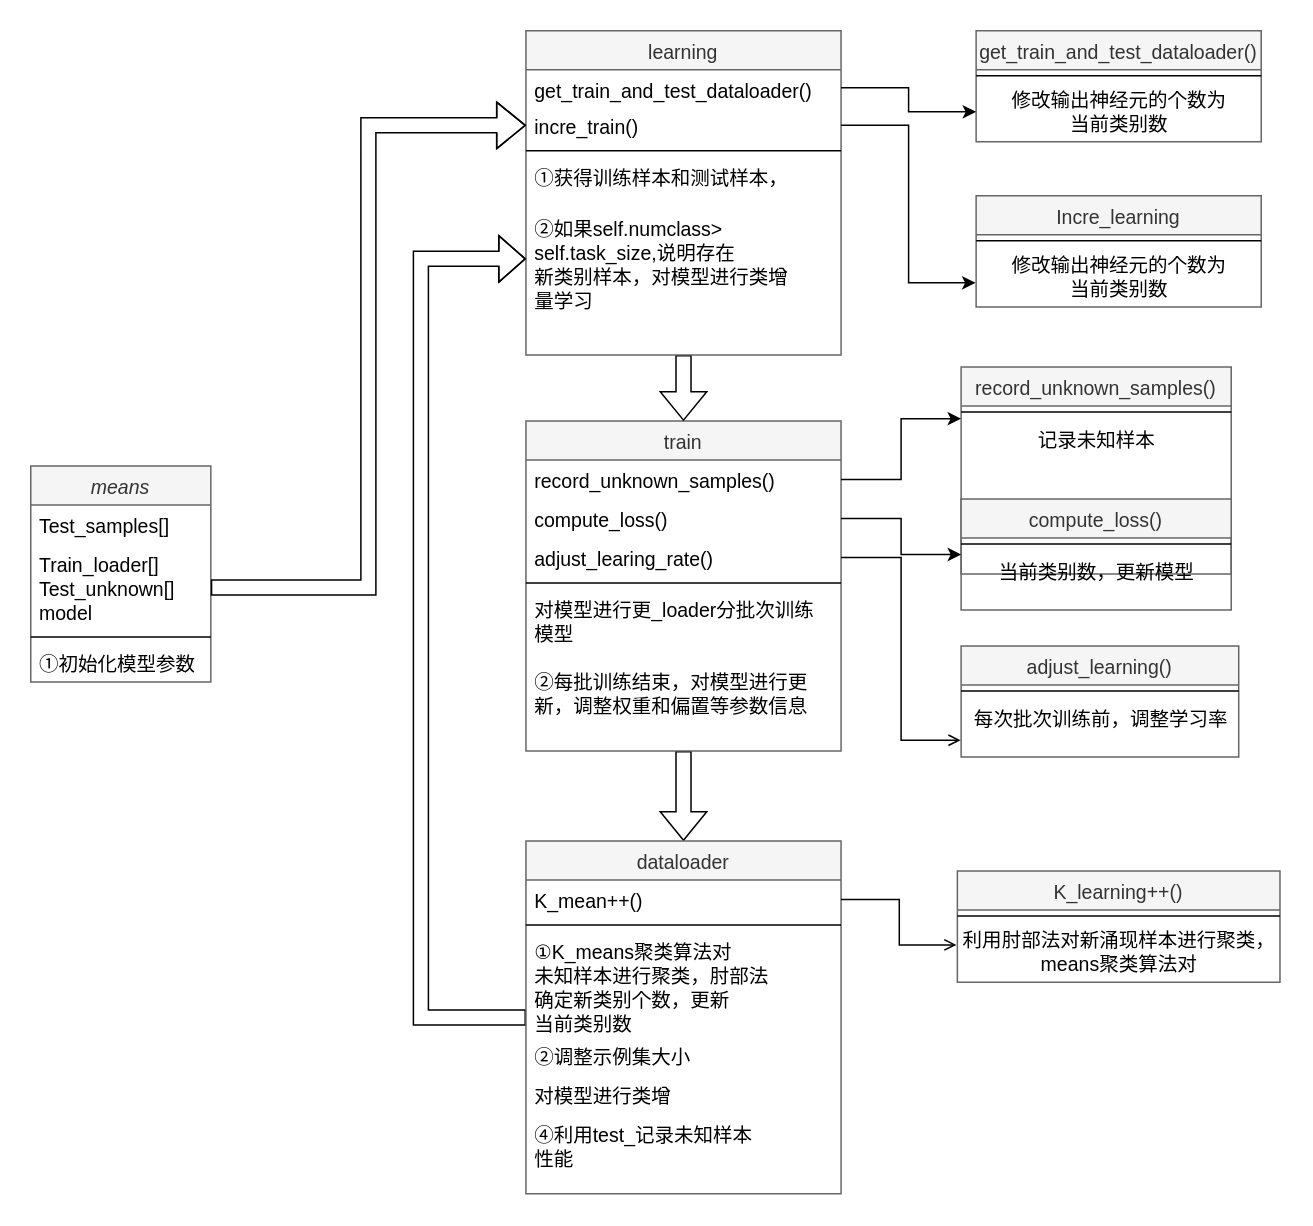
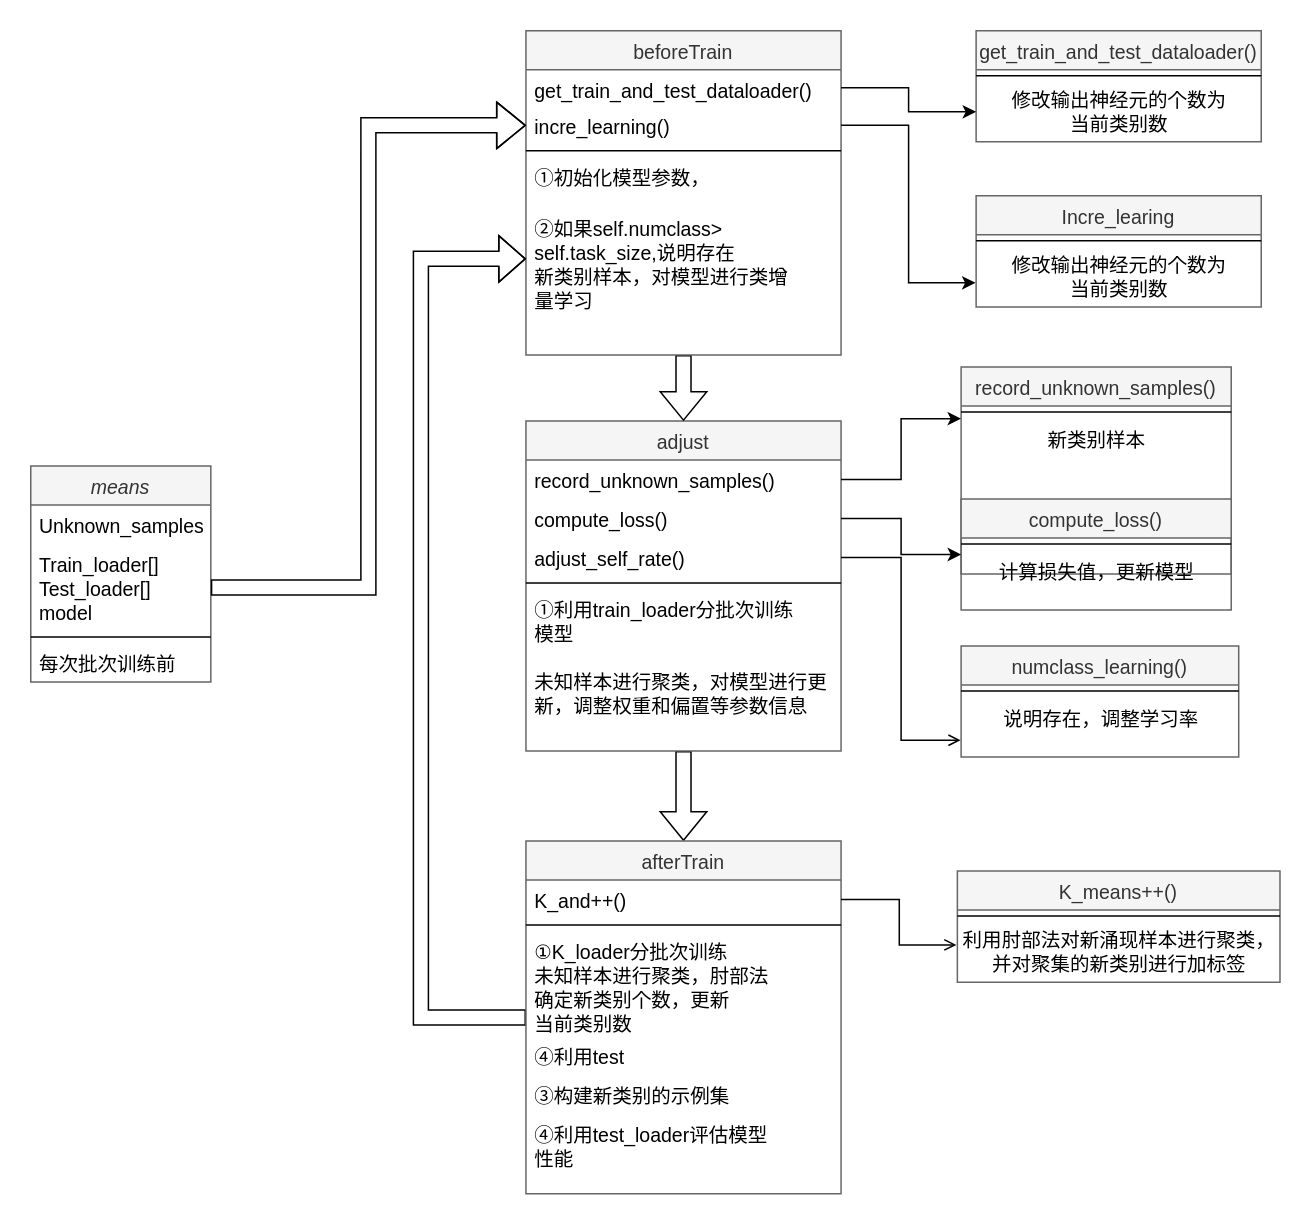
(683, 52) -> (683, 52)
(600, 127) -> (614, 127)
(656, 178) -> (617, 178)
(1118, 217) -> (1118, 217)
(1097, 440) -> (1097, 440)
(683, 442) -> (683, 442)
(113, 526) -> (129, 526)
(644, 559) -> (630, 559)
(110, 565) -> (110, 565)
(1097, 572) -> (1097, 572)
(677, 610) -> (668, 610)
(113, 664) -> (107, 664)
(1099, 667) -> (1099, 667)
(666, 682) -> (680, 682)
(1101, 719) -> (1101, 719)
(683, 862) -> (683, 862)
(1118, 892) -> (1118, 892)
(589, 901) -> (583, 901)
(626, 952) -> (629, 952)
(1119, 952) -> (1119, 952)
(608, 1057) -> (581, 1057)
(602, 1096) -> (627, 1096)
(645, 1135) -> (655, 1135)
